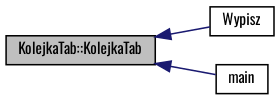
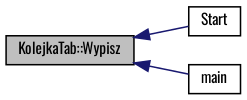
(242, 21) -> (215, 21)
(81, 50) -> (70, 50)
